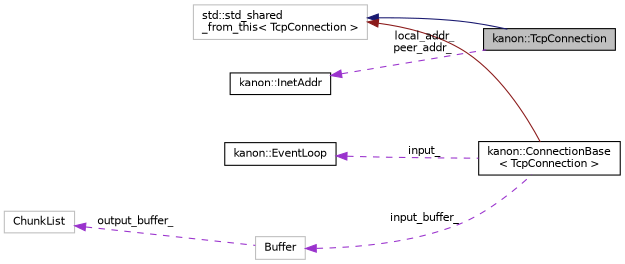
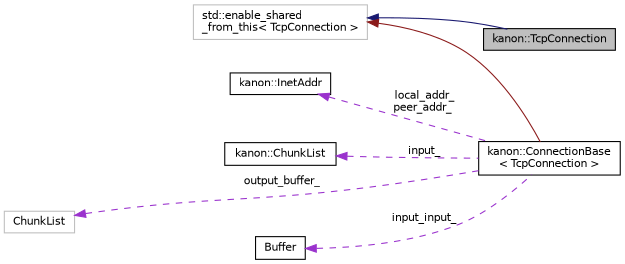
(280, 22) -> (280, 22)
(414, 62) -> (409, 119)
(280, 154) -> (280, 154)
(423, 218) -> (423, 218)
(170, 236) -> (282, 196)
(280, 248) -> (280, 248)
